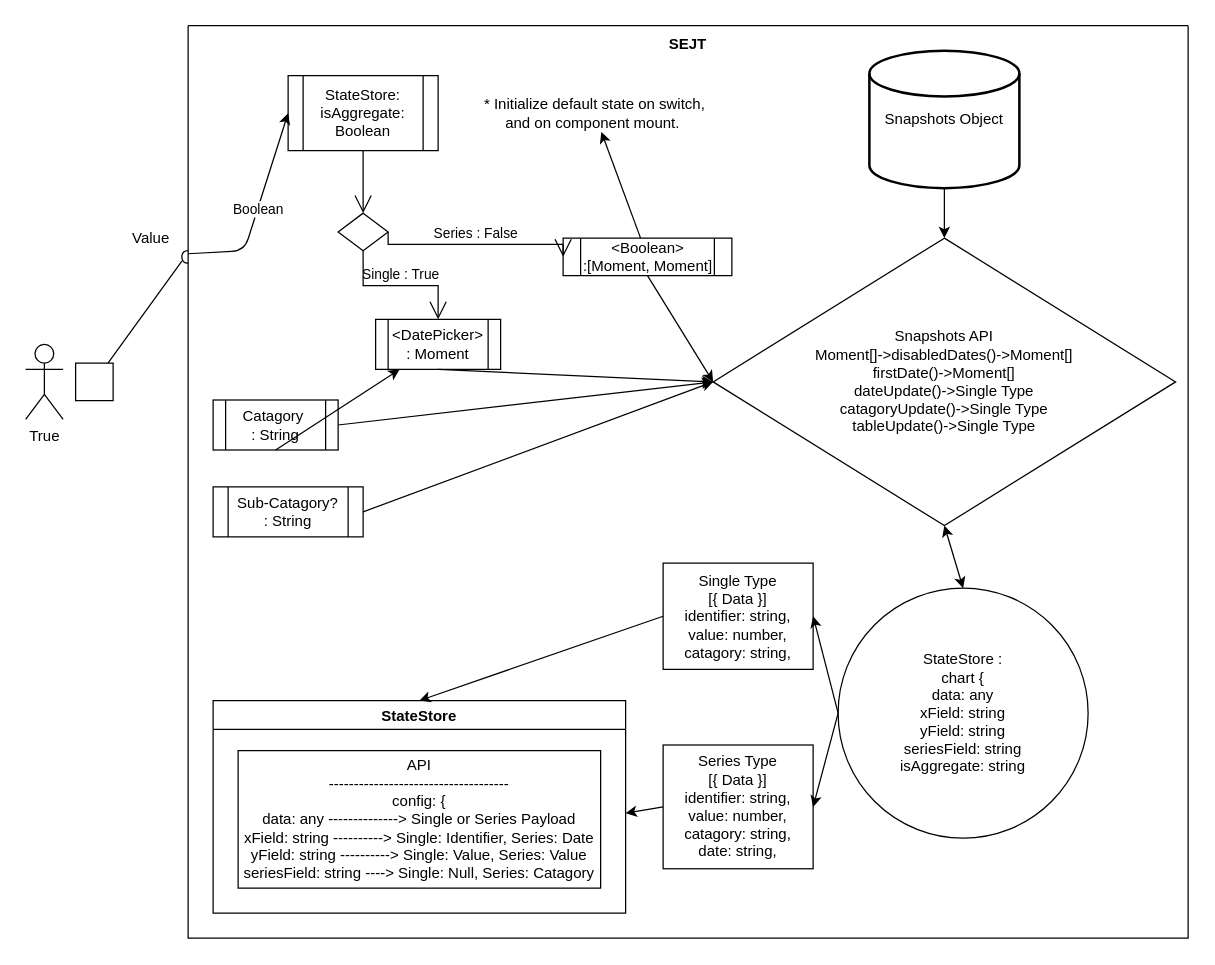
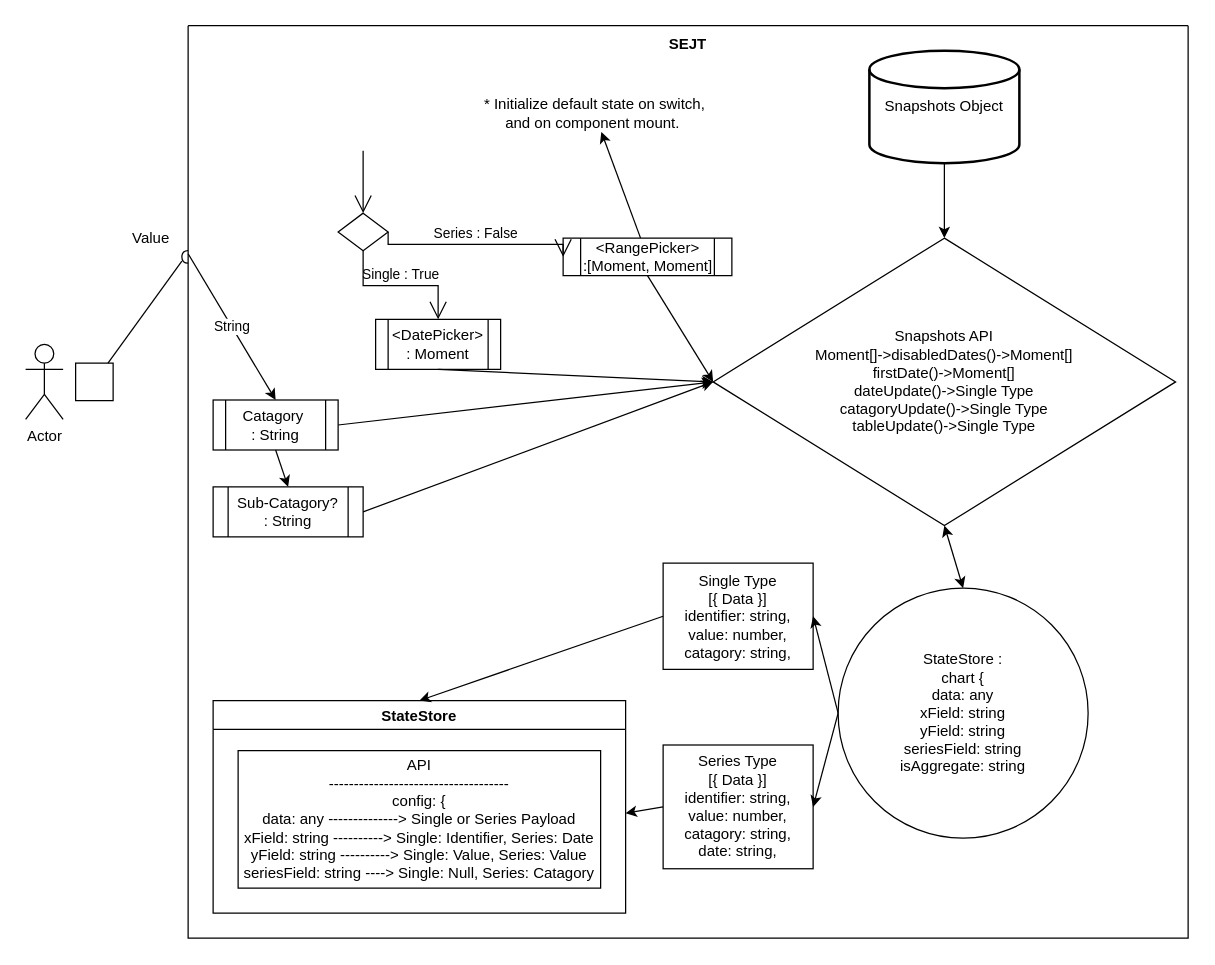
(363, 113) -> none
(944, 119) -> (944, 107)
(258, 208) -> none
(648, 257) -> (648, 257)
none -> (231, 325)
(334, 412) -> (281, 465)
(45, 437) -> (45, 437)
